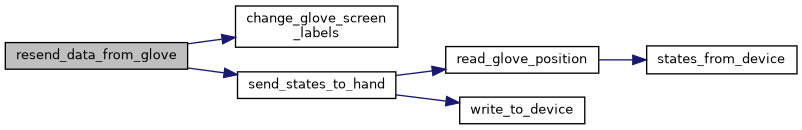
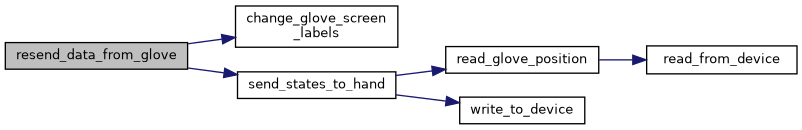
(722, 60) -> (722, 60)
